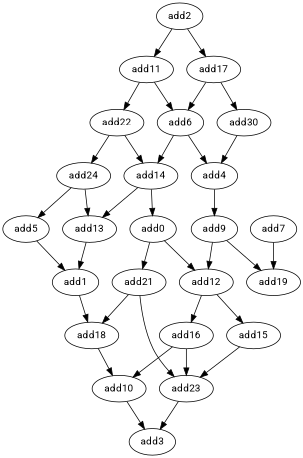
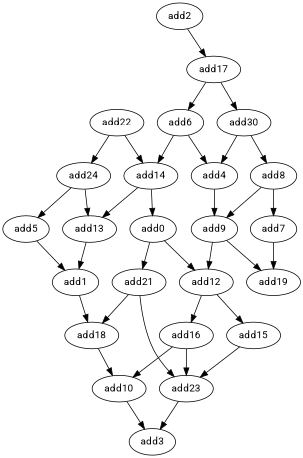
(146, 69) -> none
none -> (274, 176)
